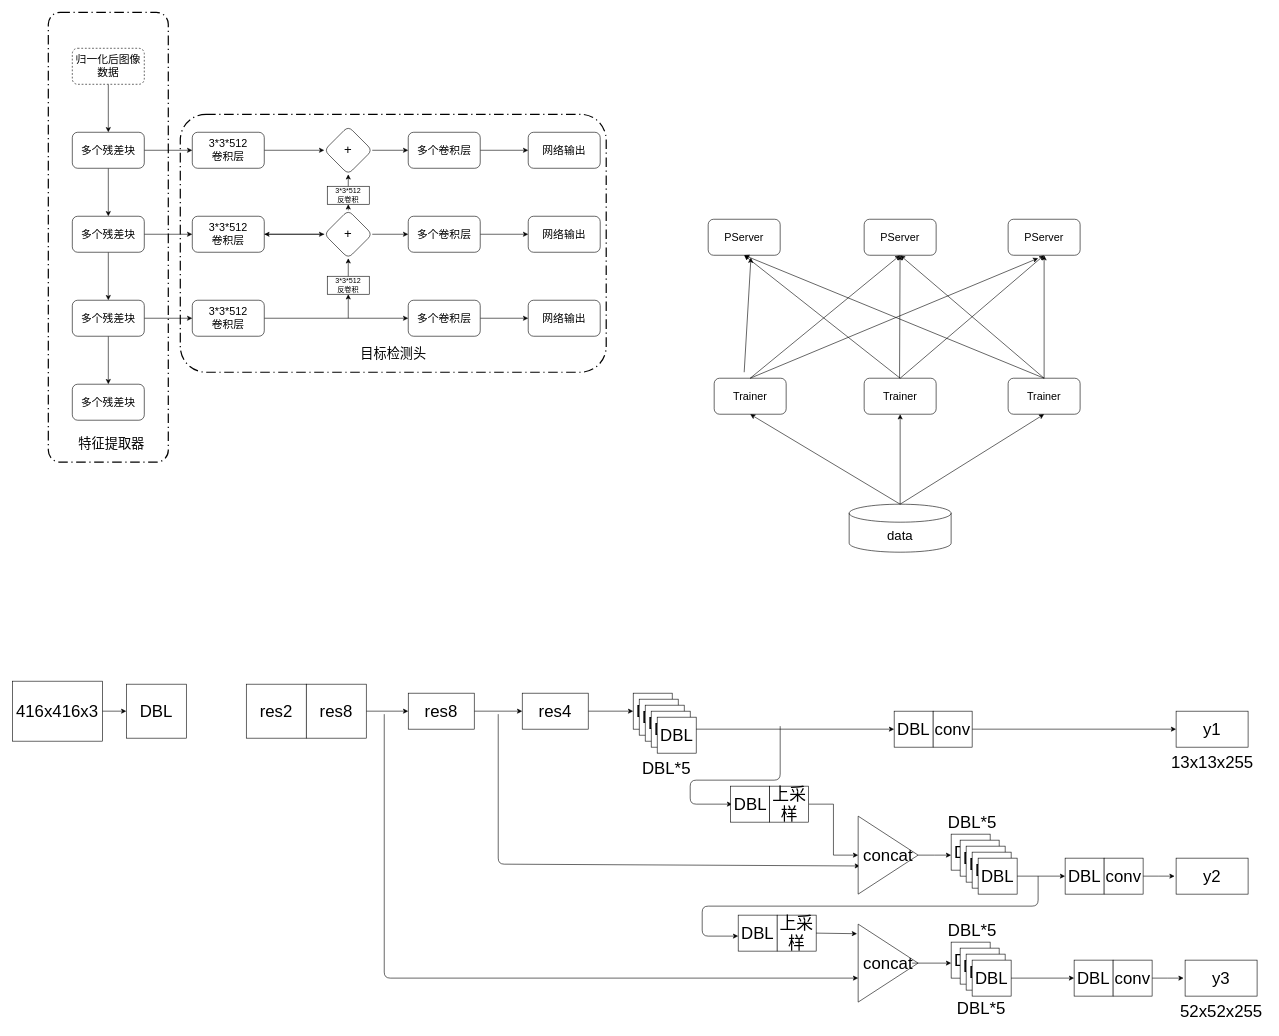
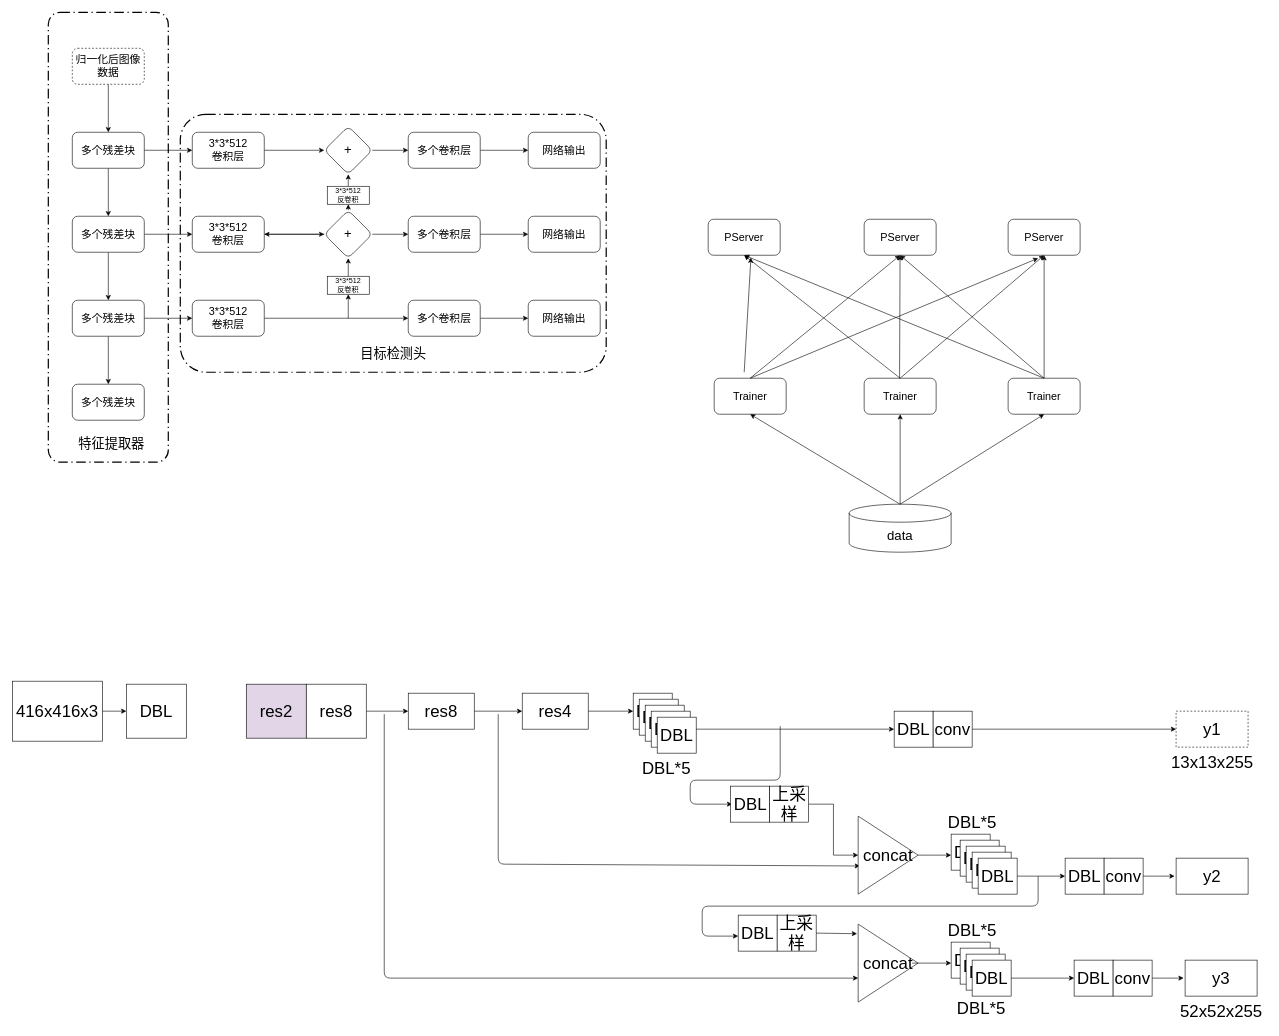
(276, 711) -> (276, 711)
(1212, 729) -> (1212, 729)
